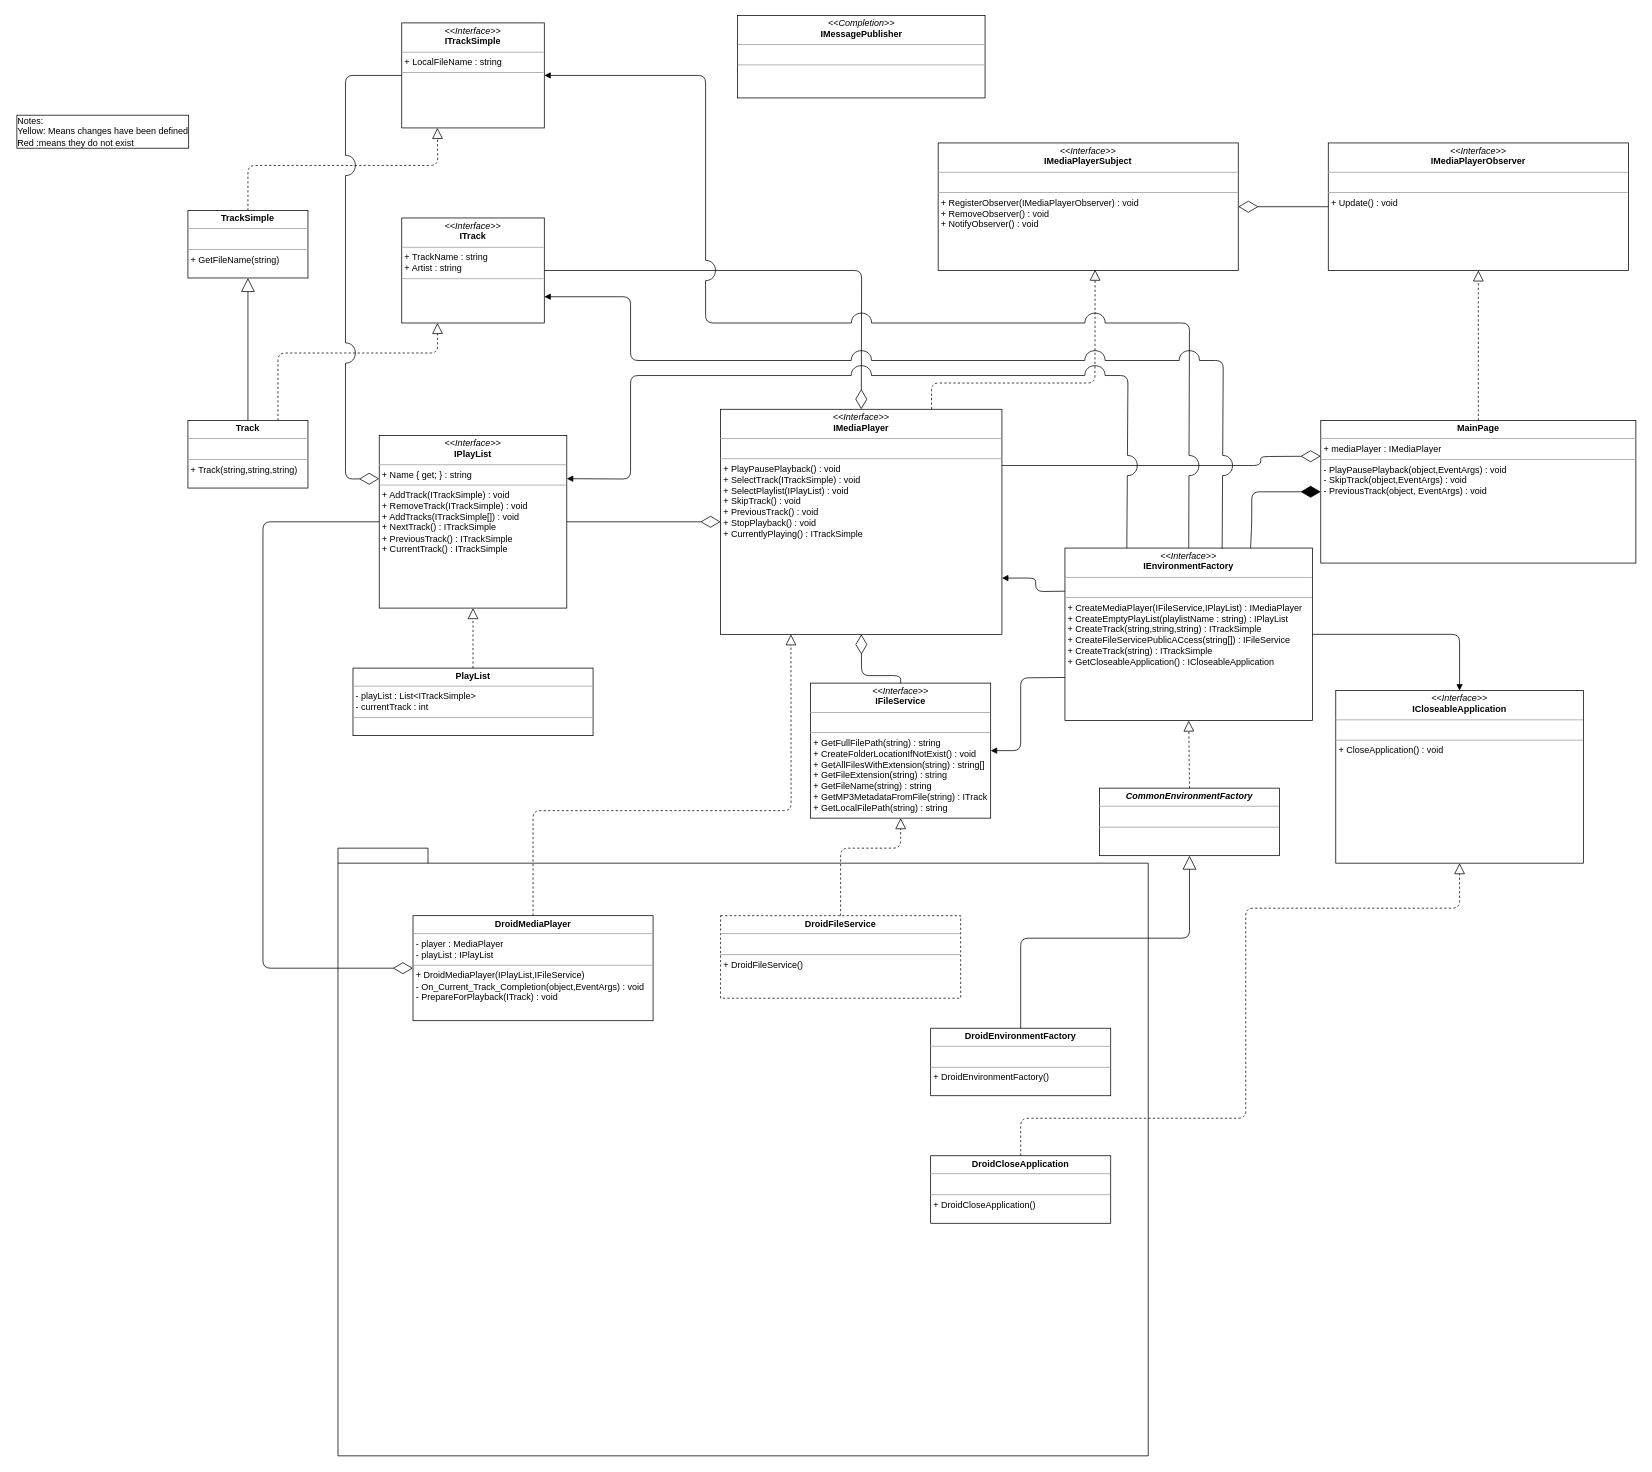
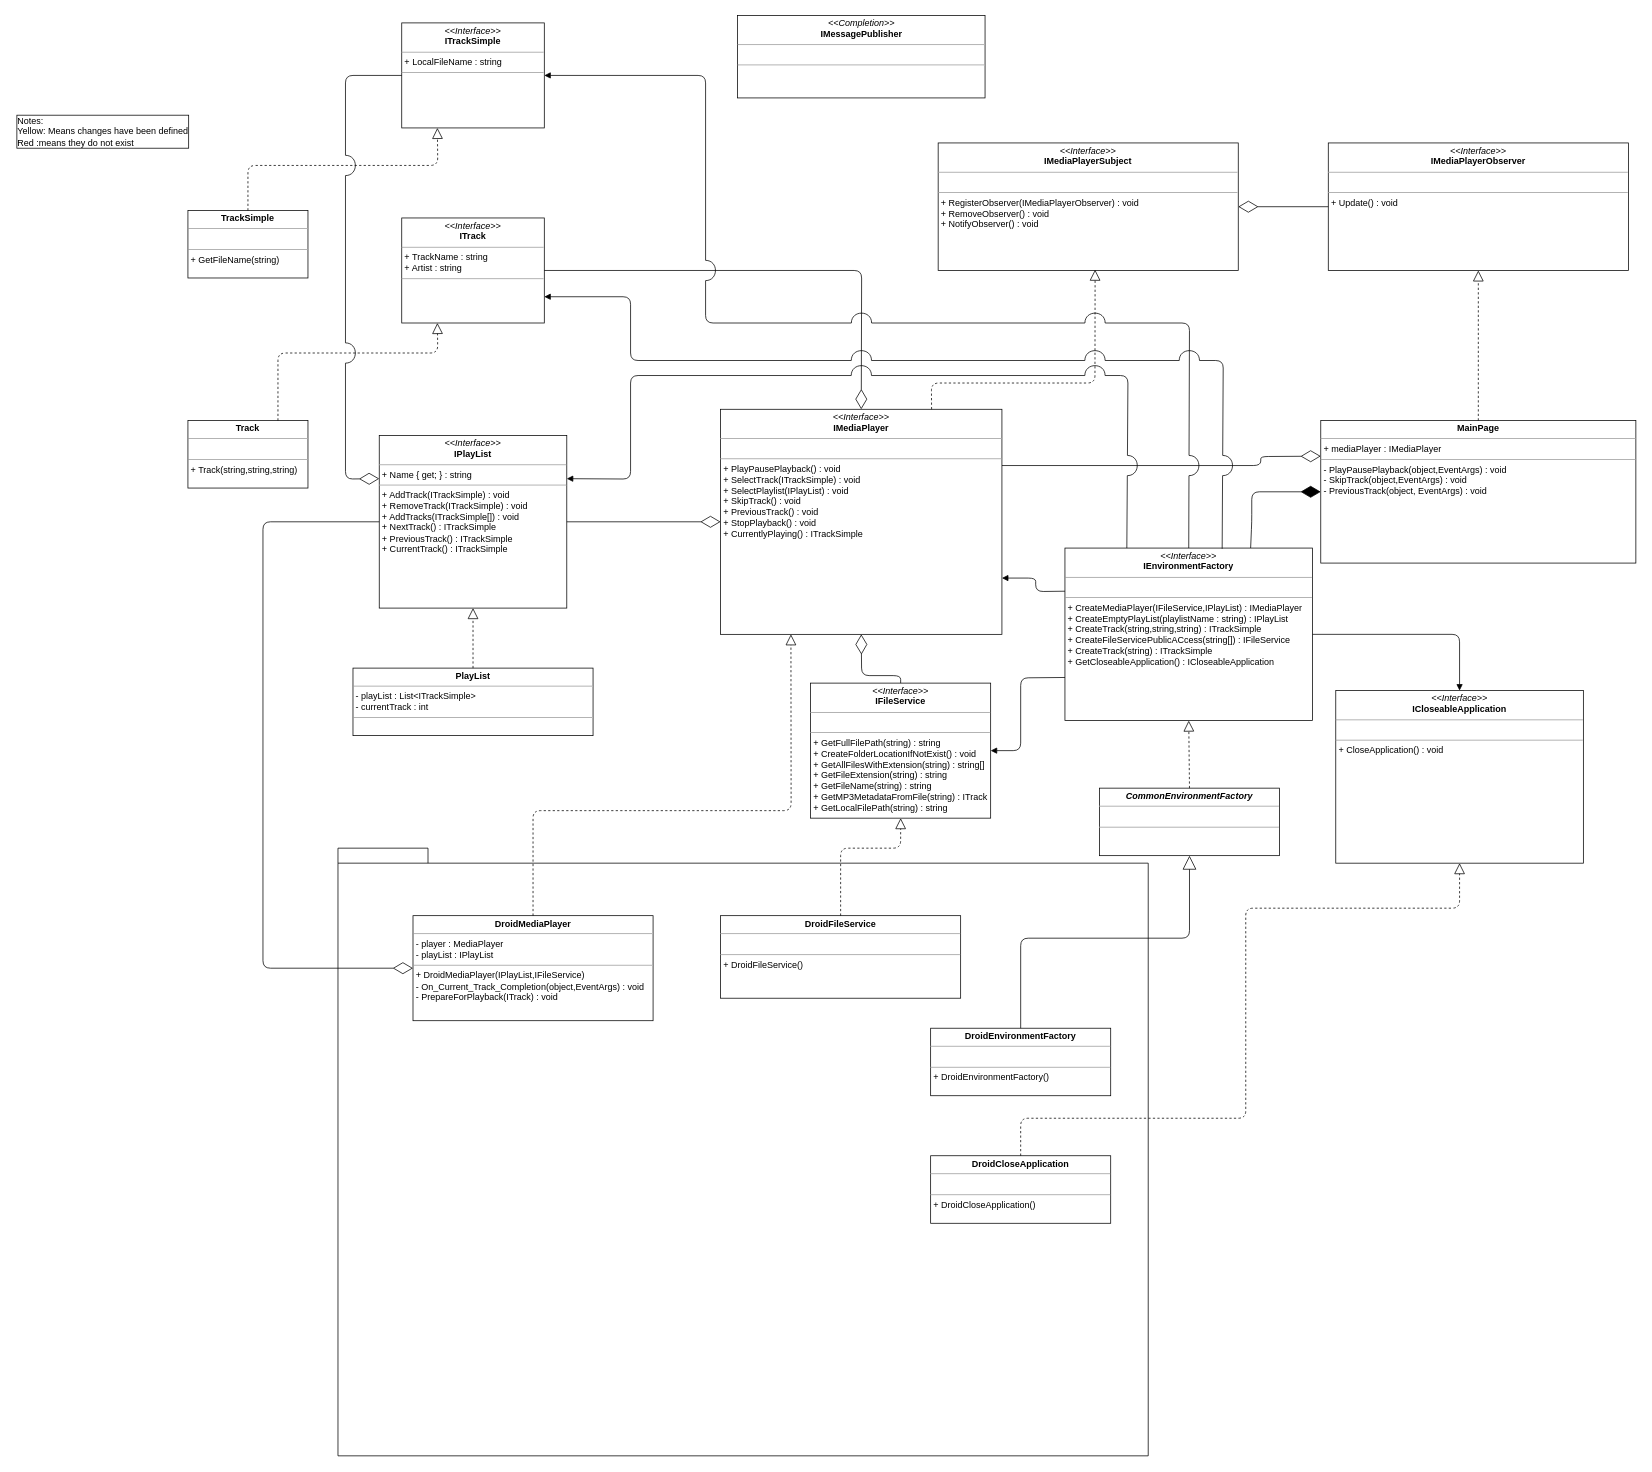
(248, 356) -> none
(840, 957) -> (840, 957)
